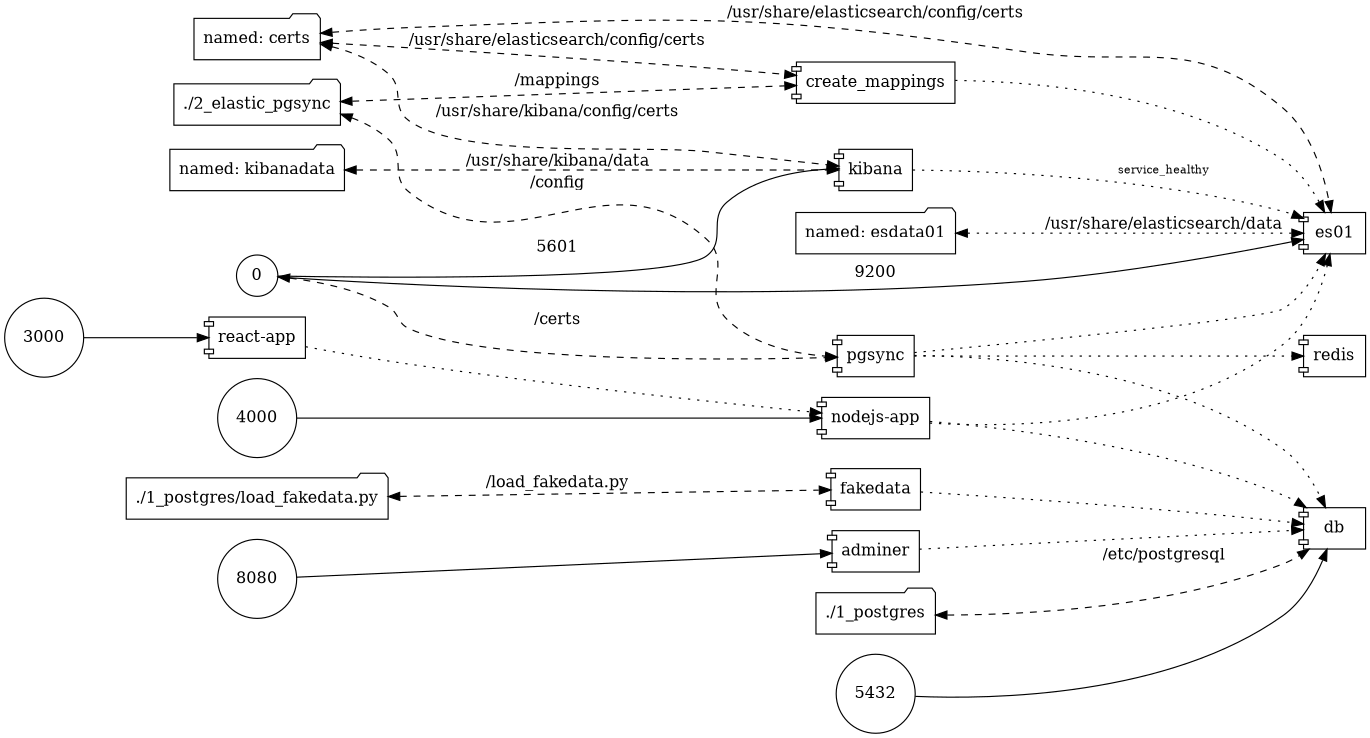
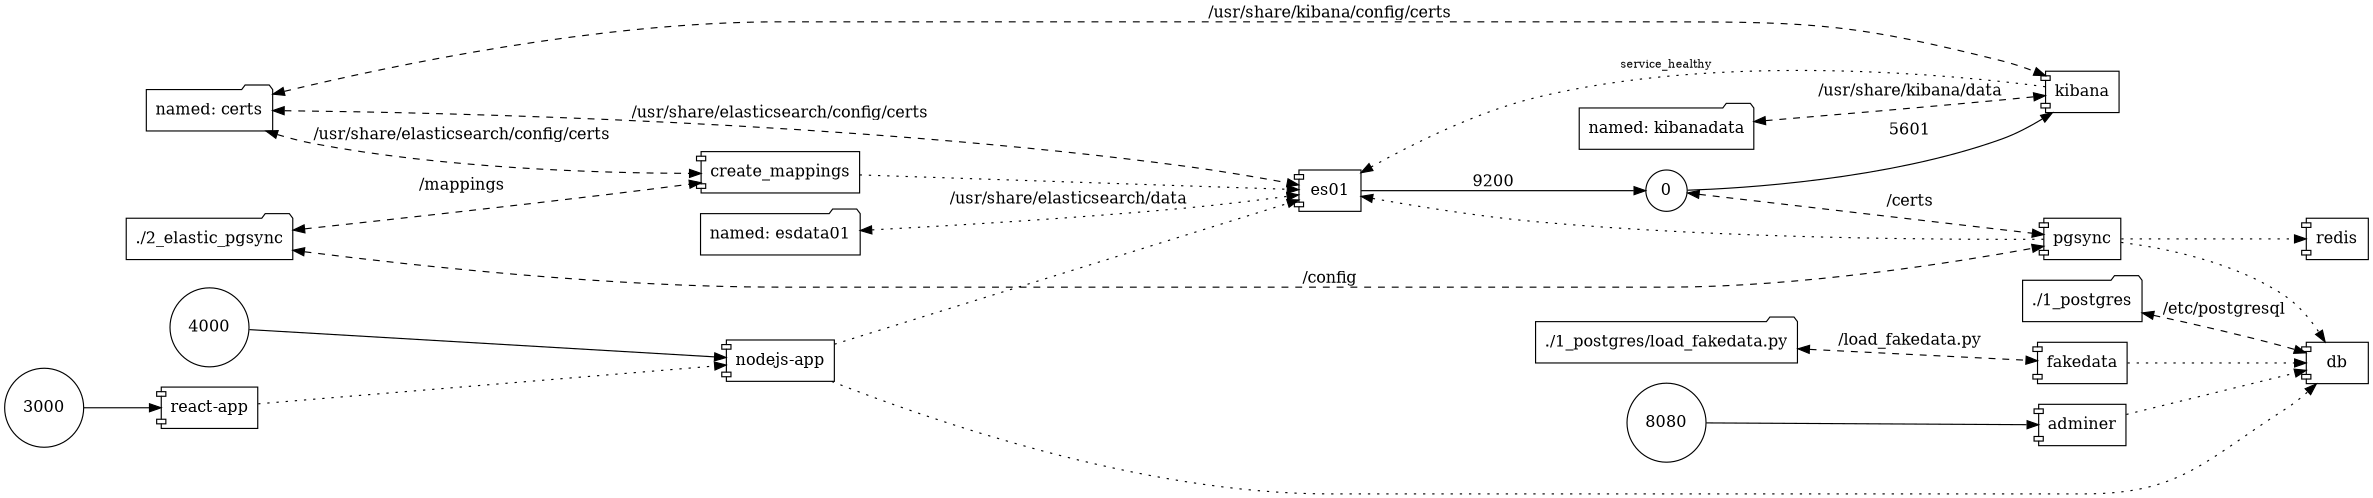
(786, 291) -> (1497, 191)
(876, 694) -> none
